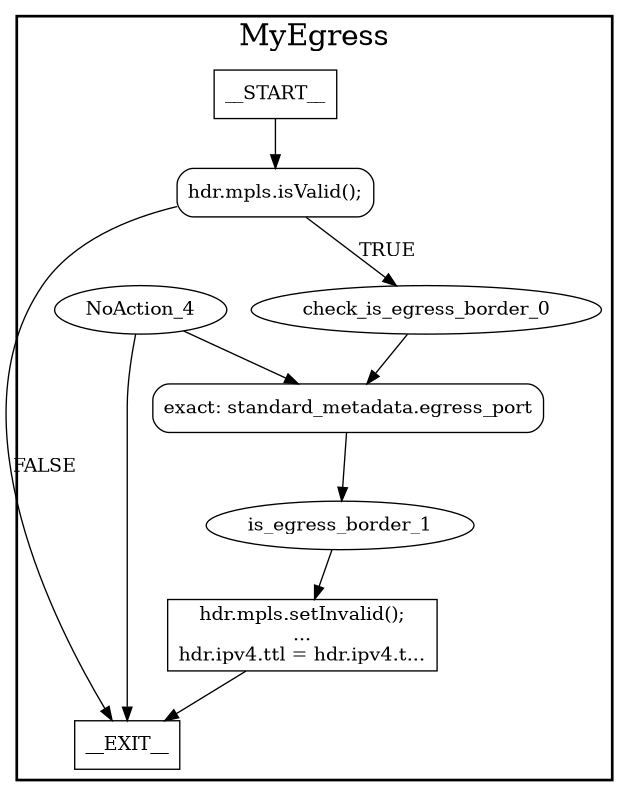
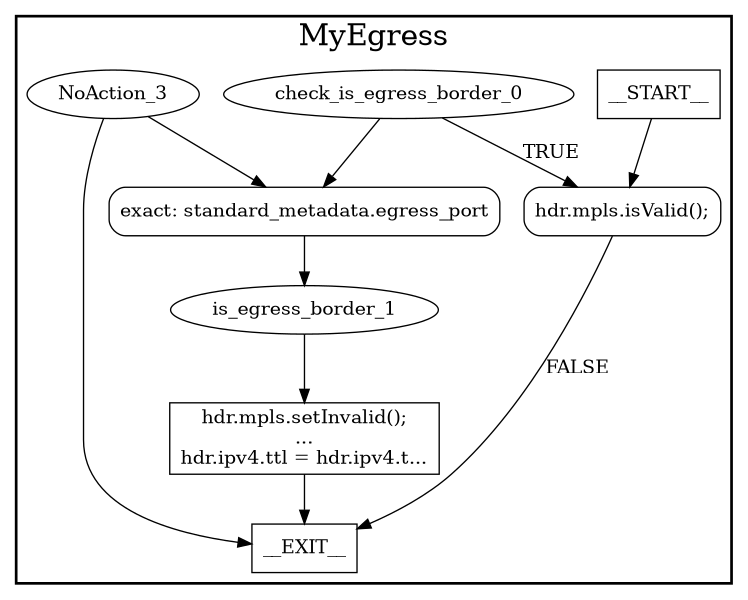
(346, 247) -> (504, 149)
(141, 310) -> (113, 94)
